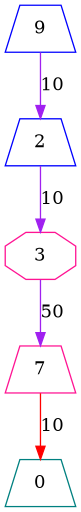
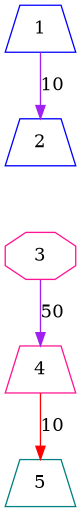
(40, 29) -> (40, 29)
(40, 193) -> none
(40, 369) -> (40, 369)
(40, 483) -> (40, 483)
